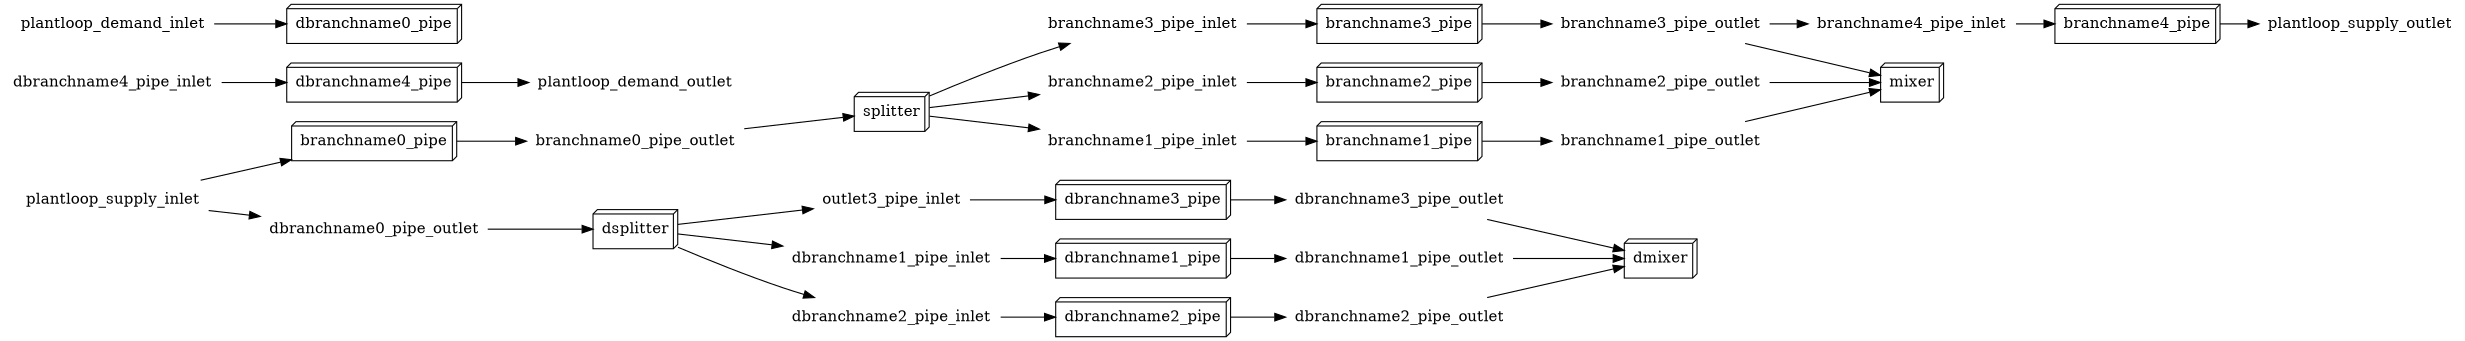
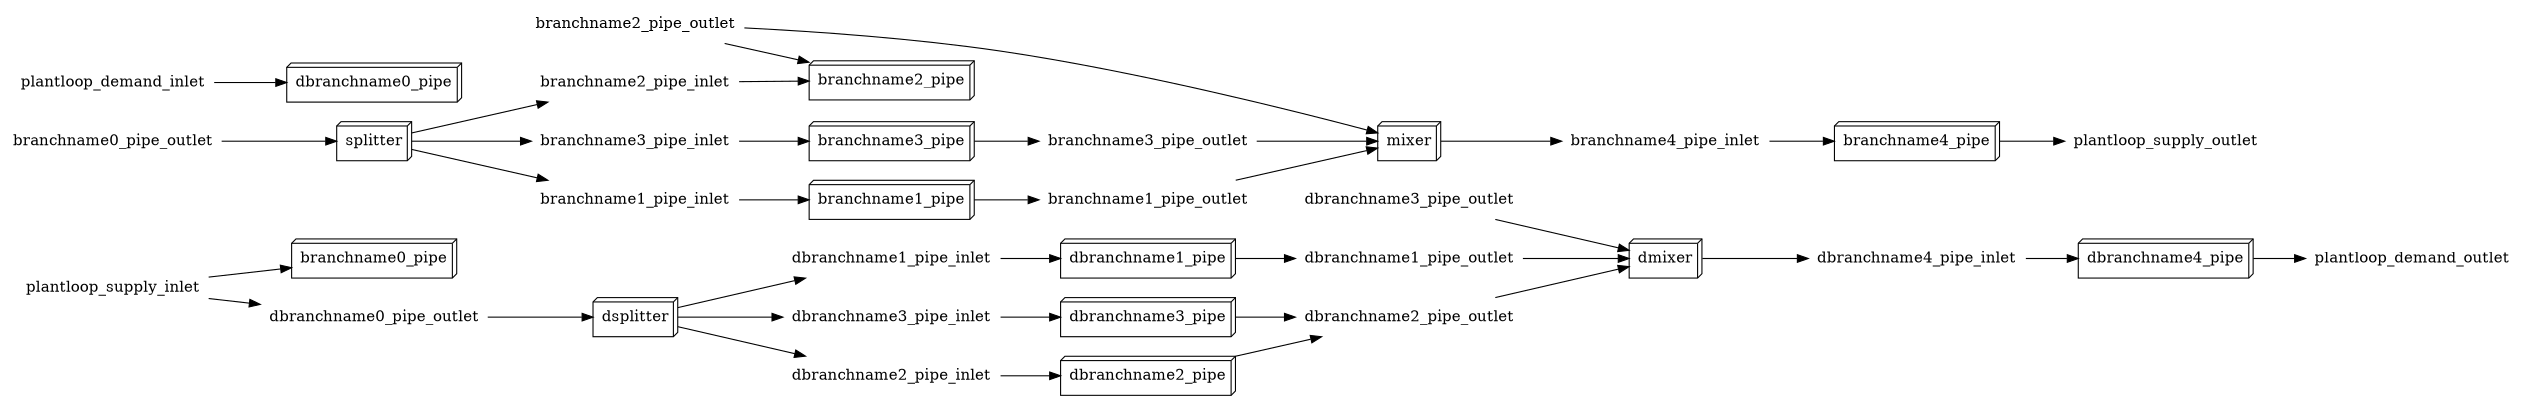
(1783, 24) -> (1496, 141)
(1511, 83) -> (761, 52)
(486, 141) -> none
(892, 200) -> (892, 317)
(1252, 200) -> (1260, 317)
none -> (1750, 258)
